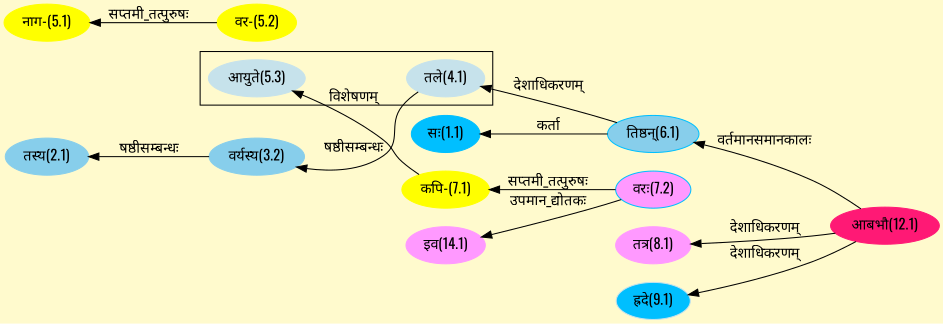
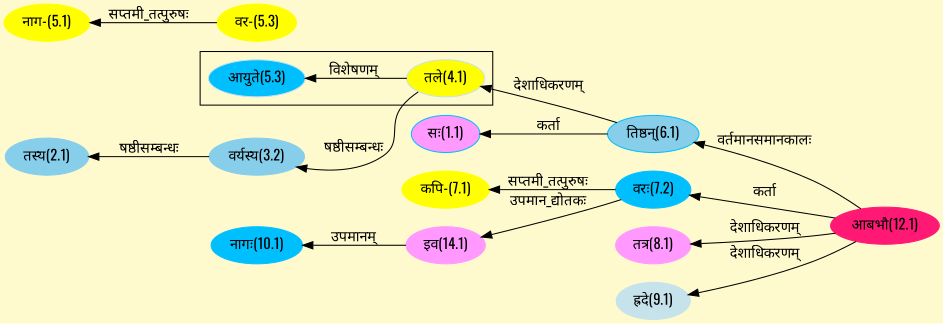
(257, 23) -> (257, 23)
(257, 78) -> (257, 78)
(446, 78) -> (446, 78)
(366, 128) -> (361, 78)
(446, 134) -> (446, 134)
(653, 190) -> (653, 190)
none -> (768, 207)
none -> (257, 245)
(653, 301) -> (653, 301)
